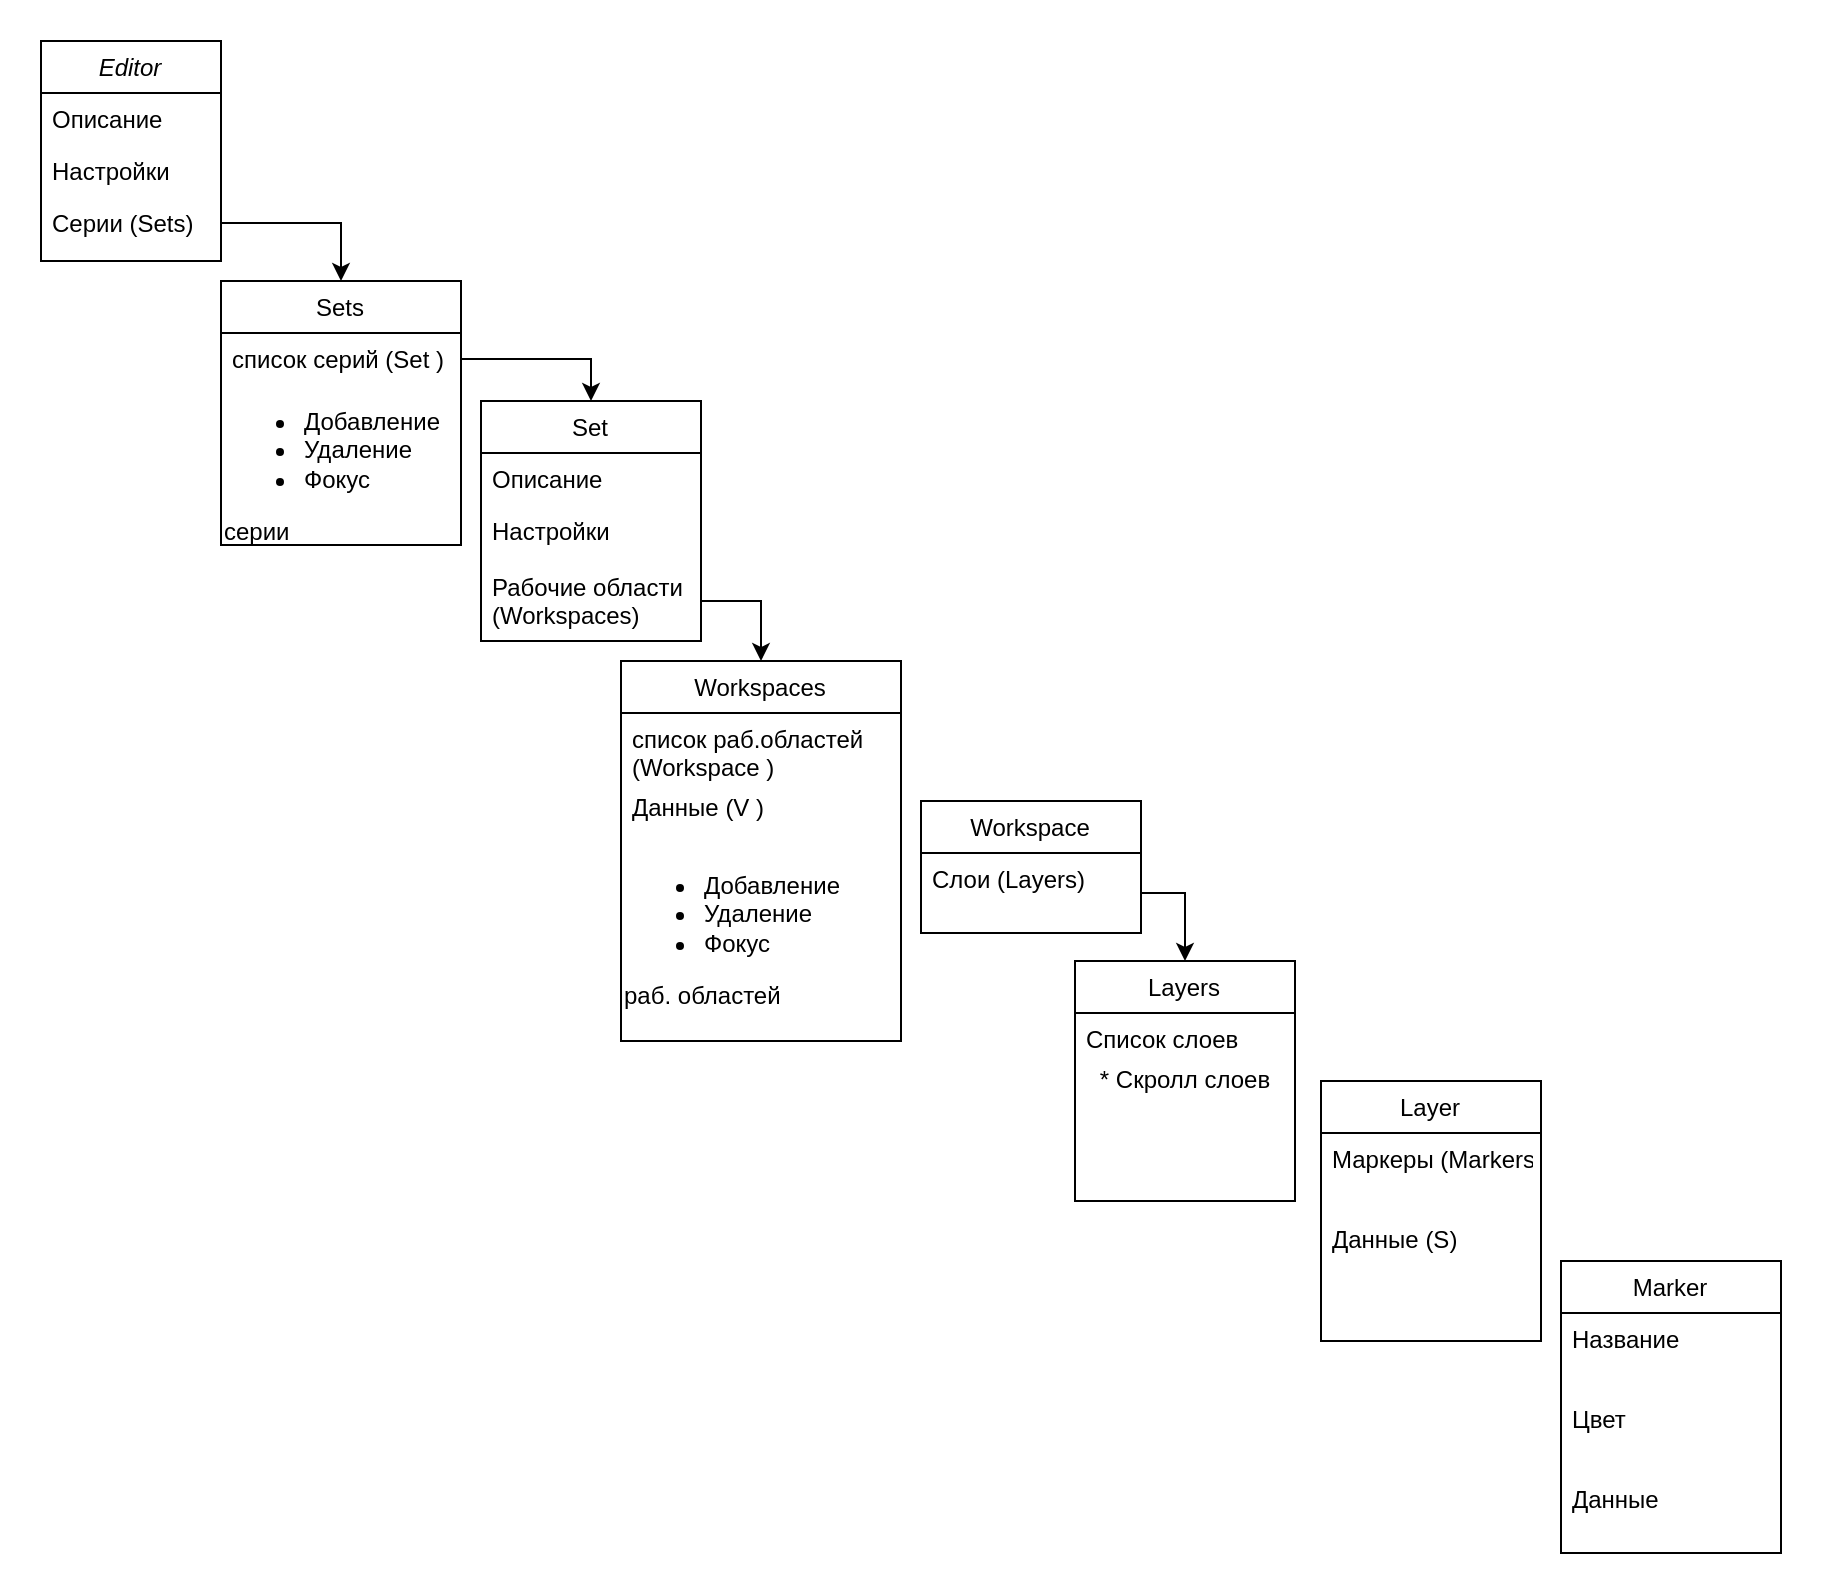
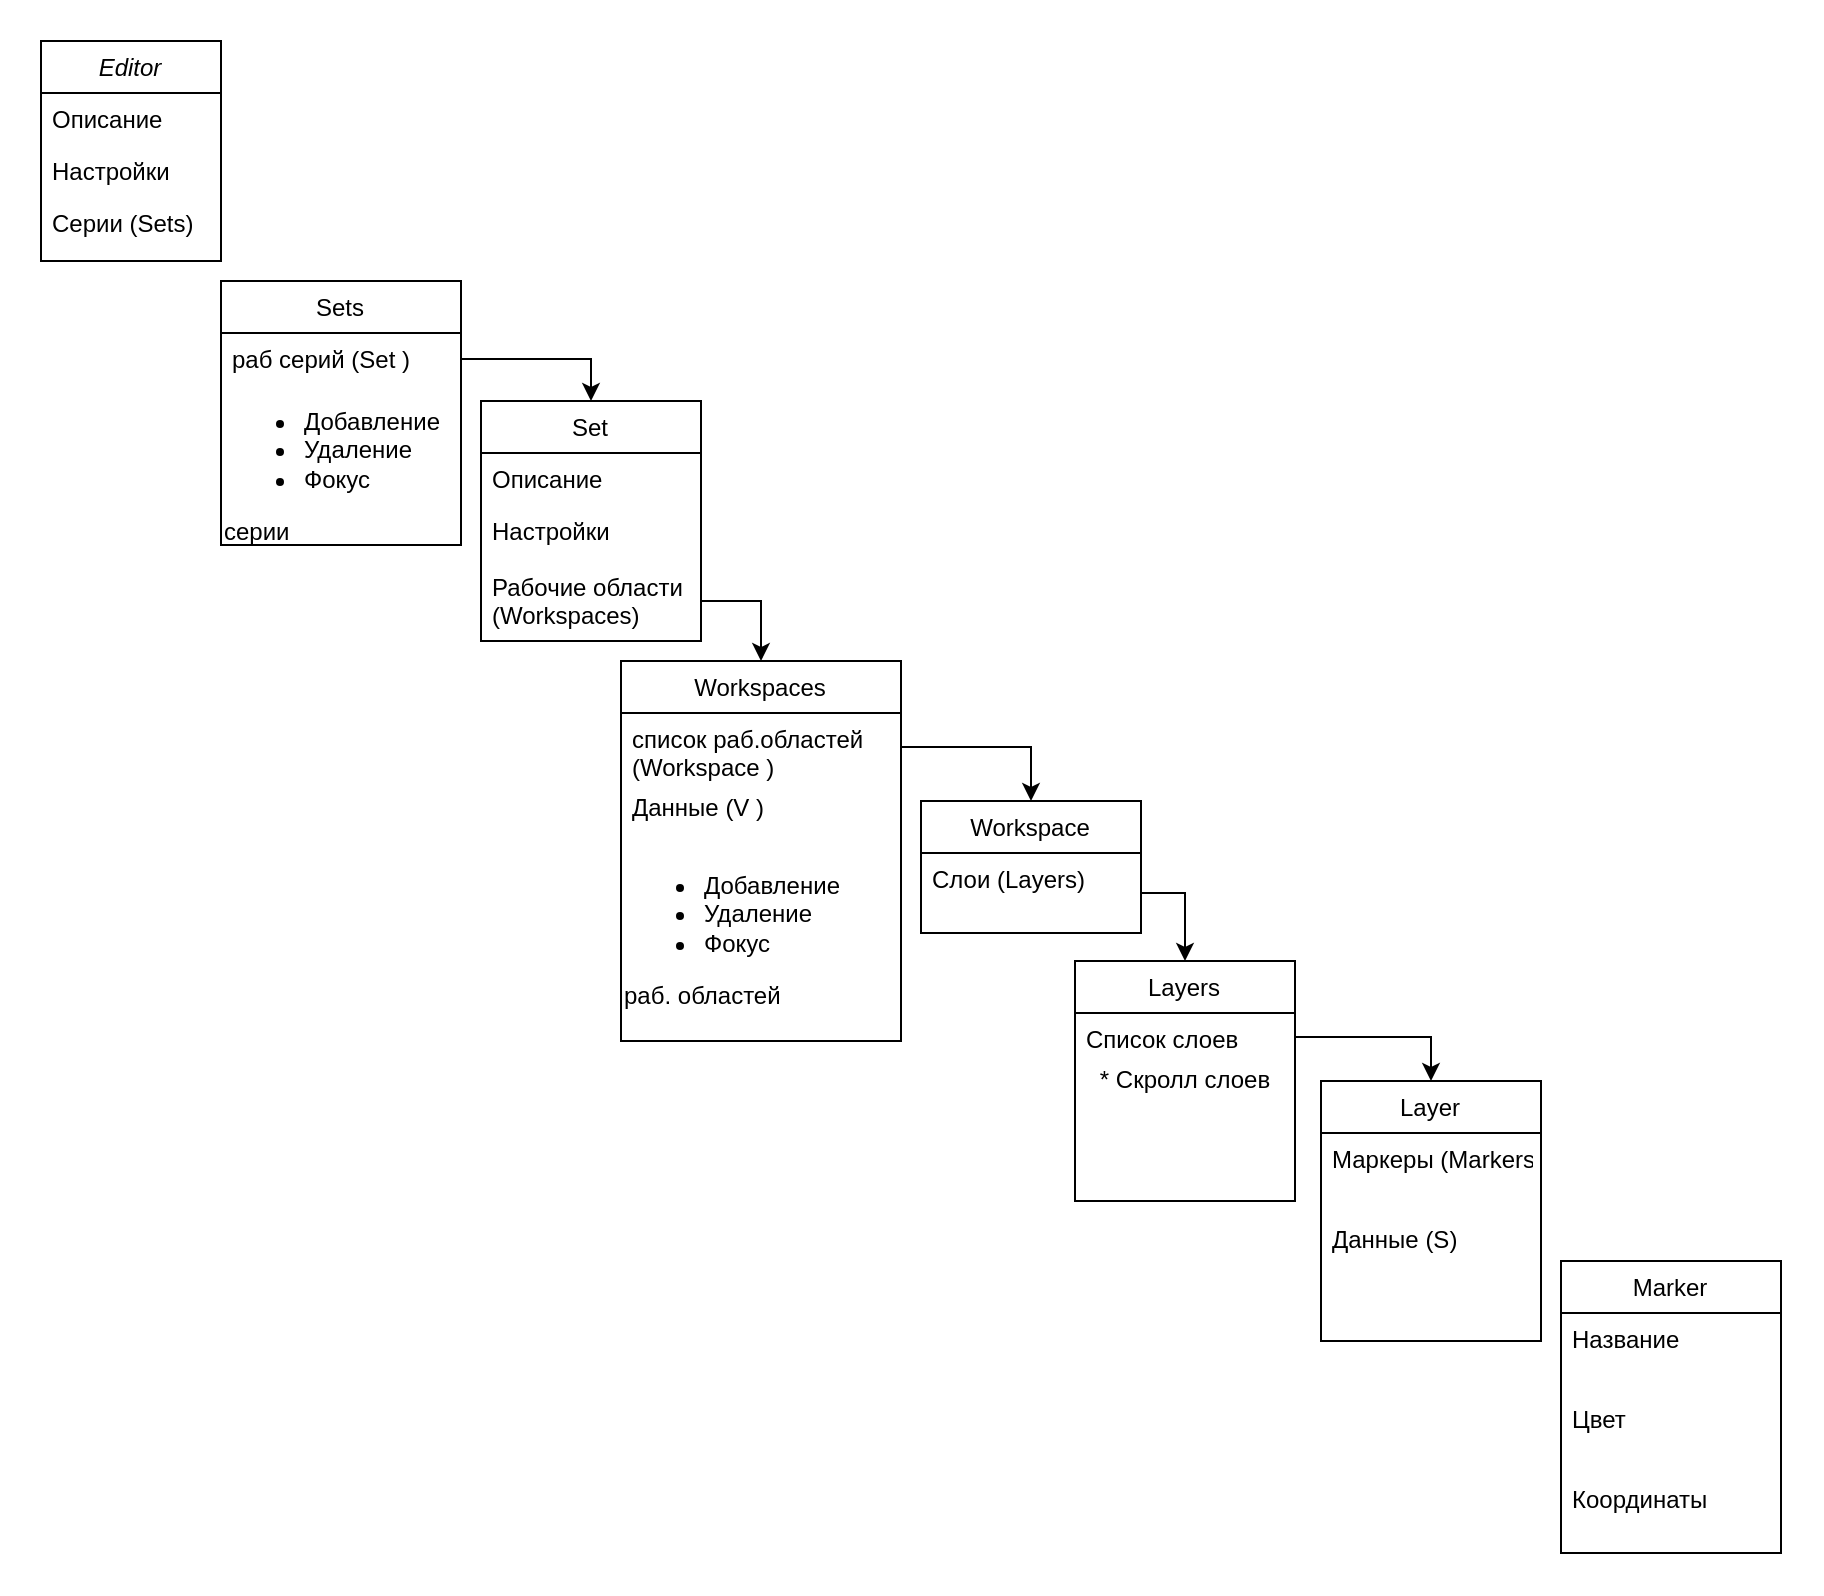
(305, 223) -> none
(350, 360) -> (330, 360)
none -> (988, 747)
none -> (1380, 1037)
(1612, 1500) -> (1639, 1500)
